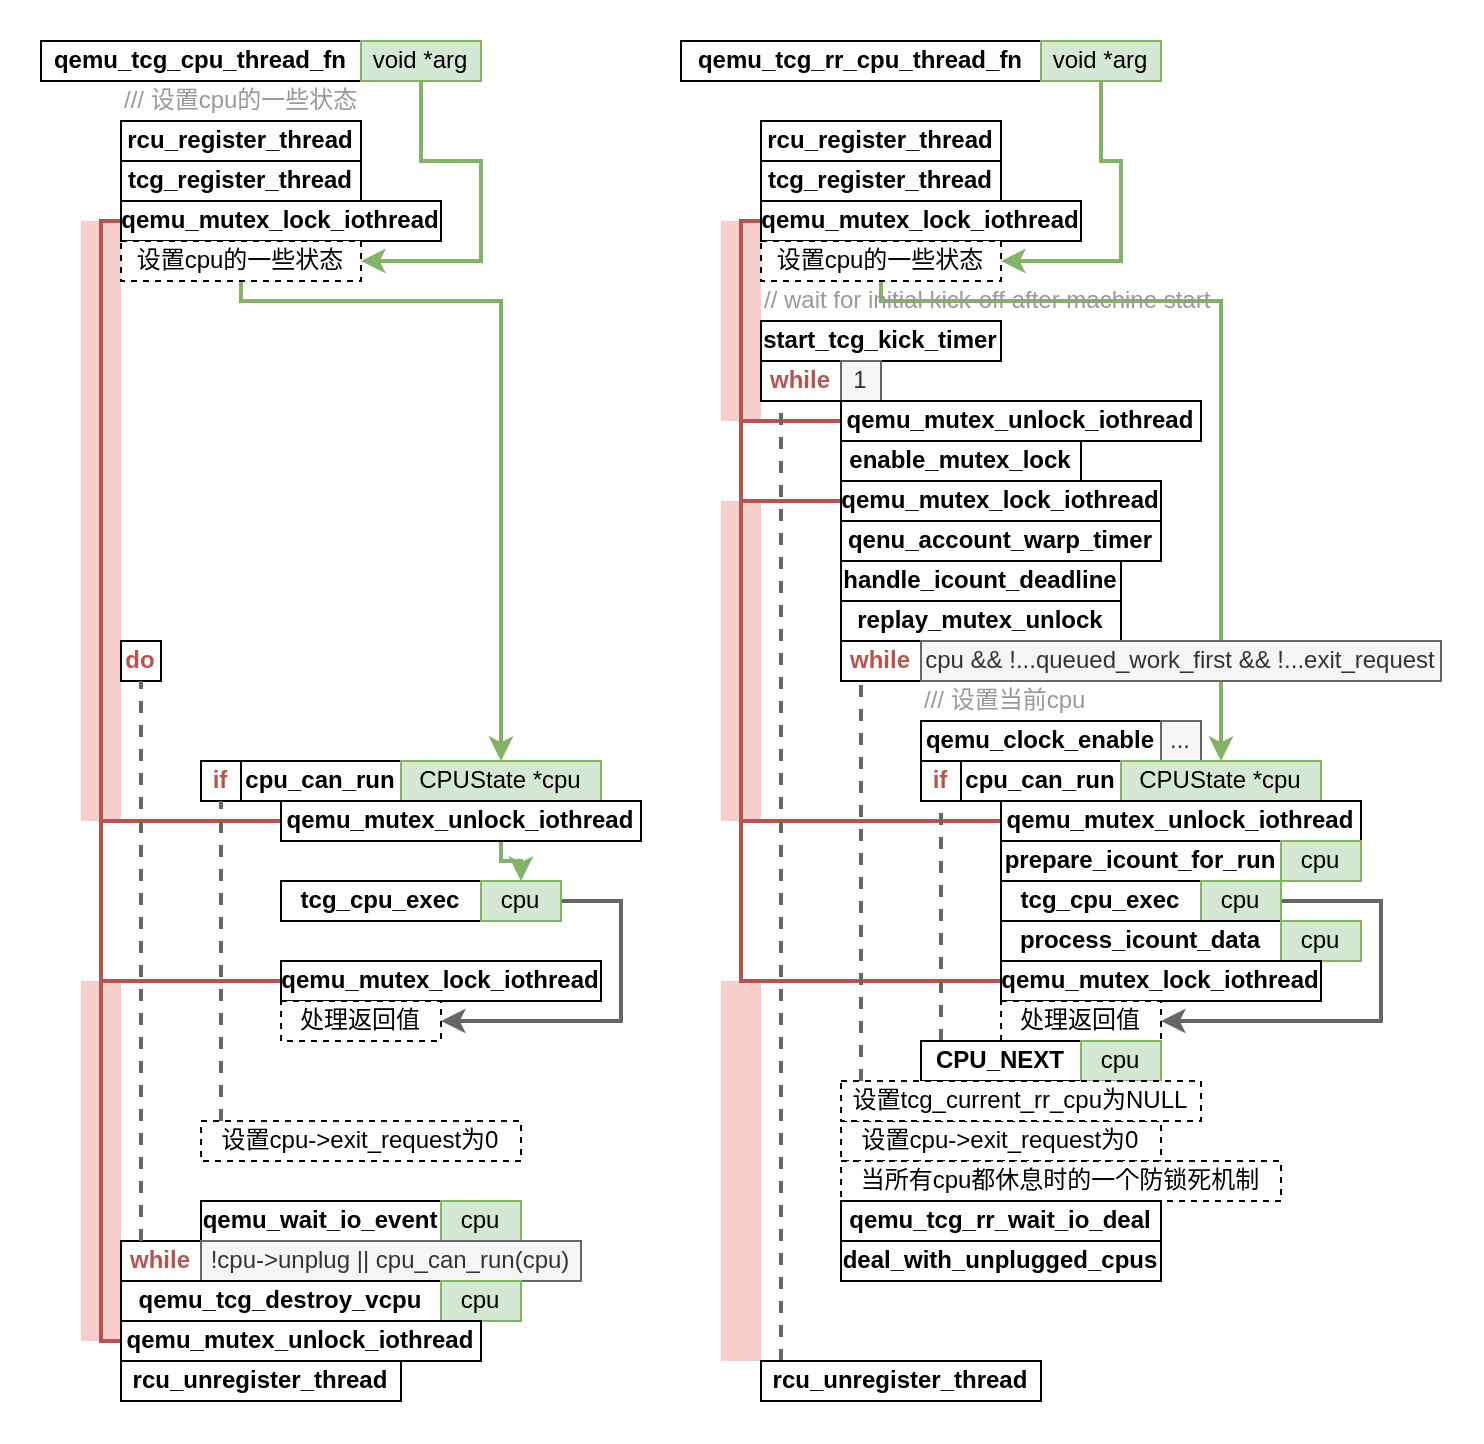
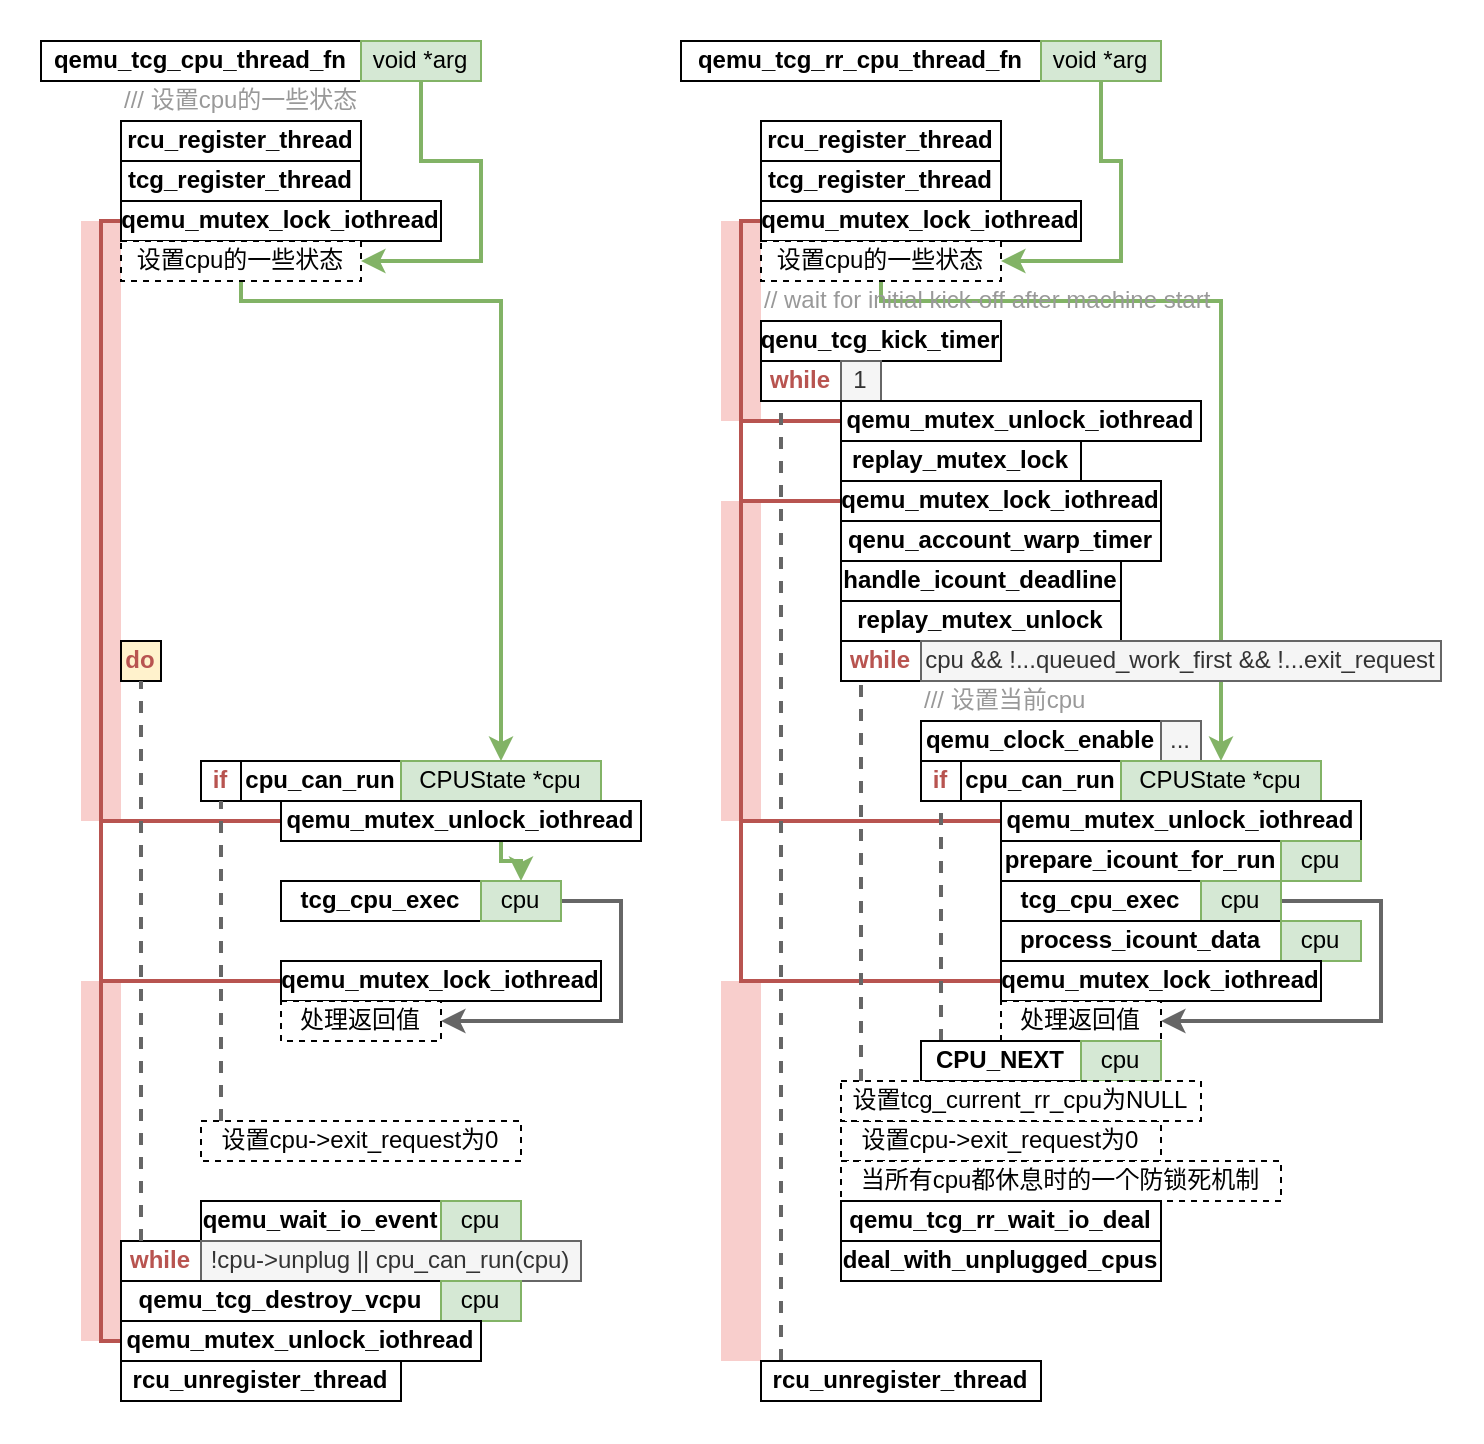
(881, 341) -> (881, 341)
(961, 461) -> (961, 461)
(141, 661) -> (141, 661)
